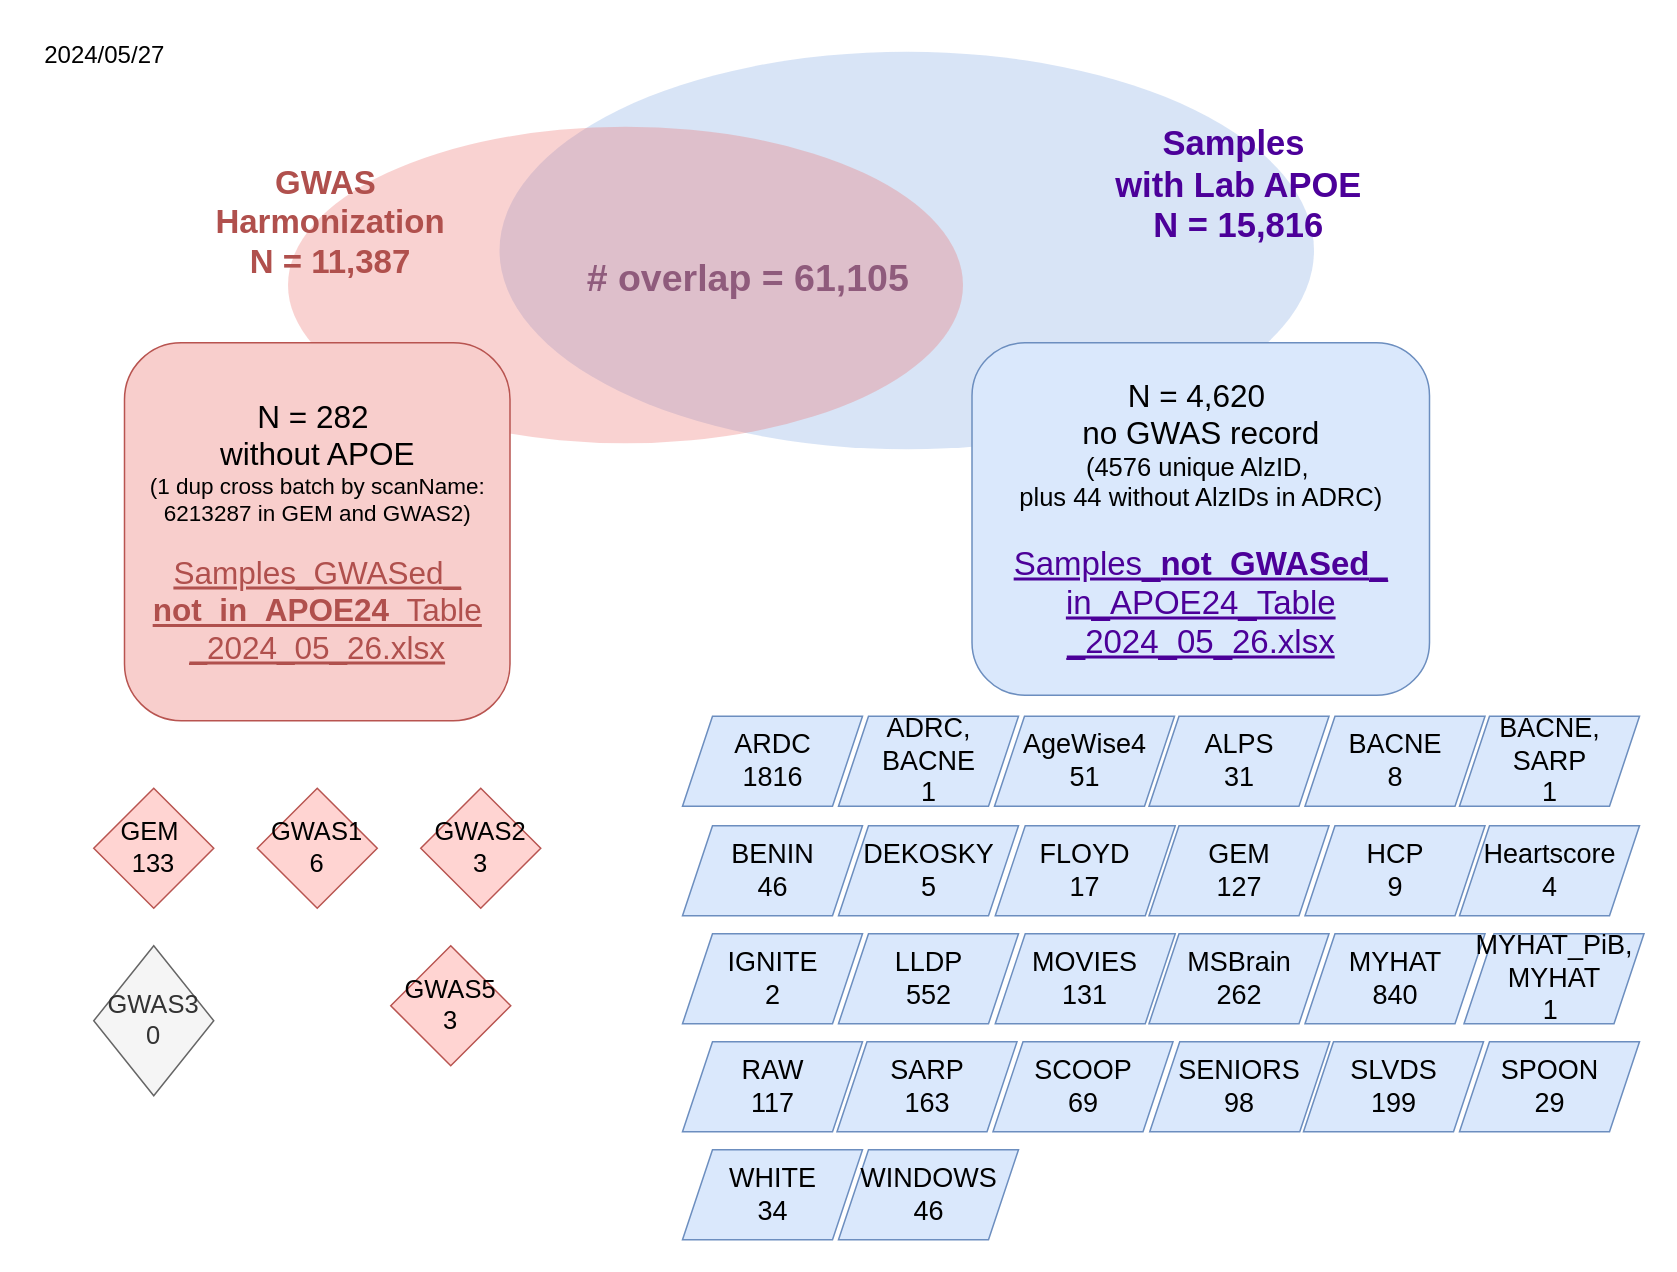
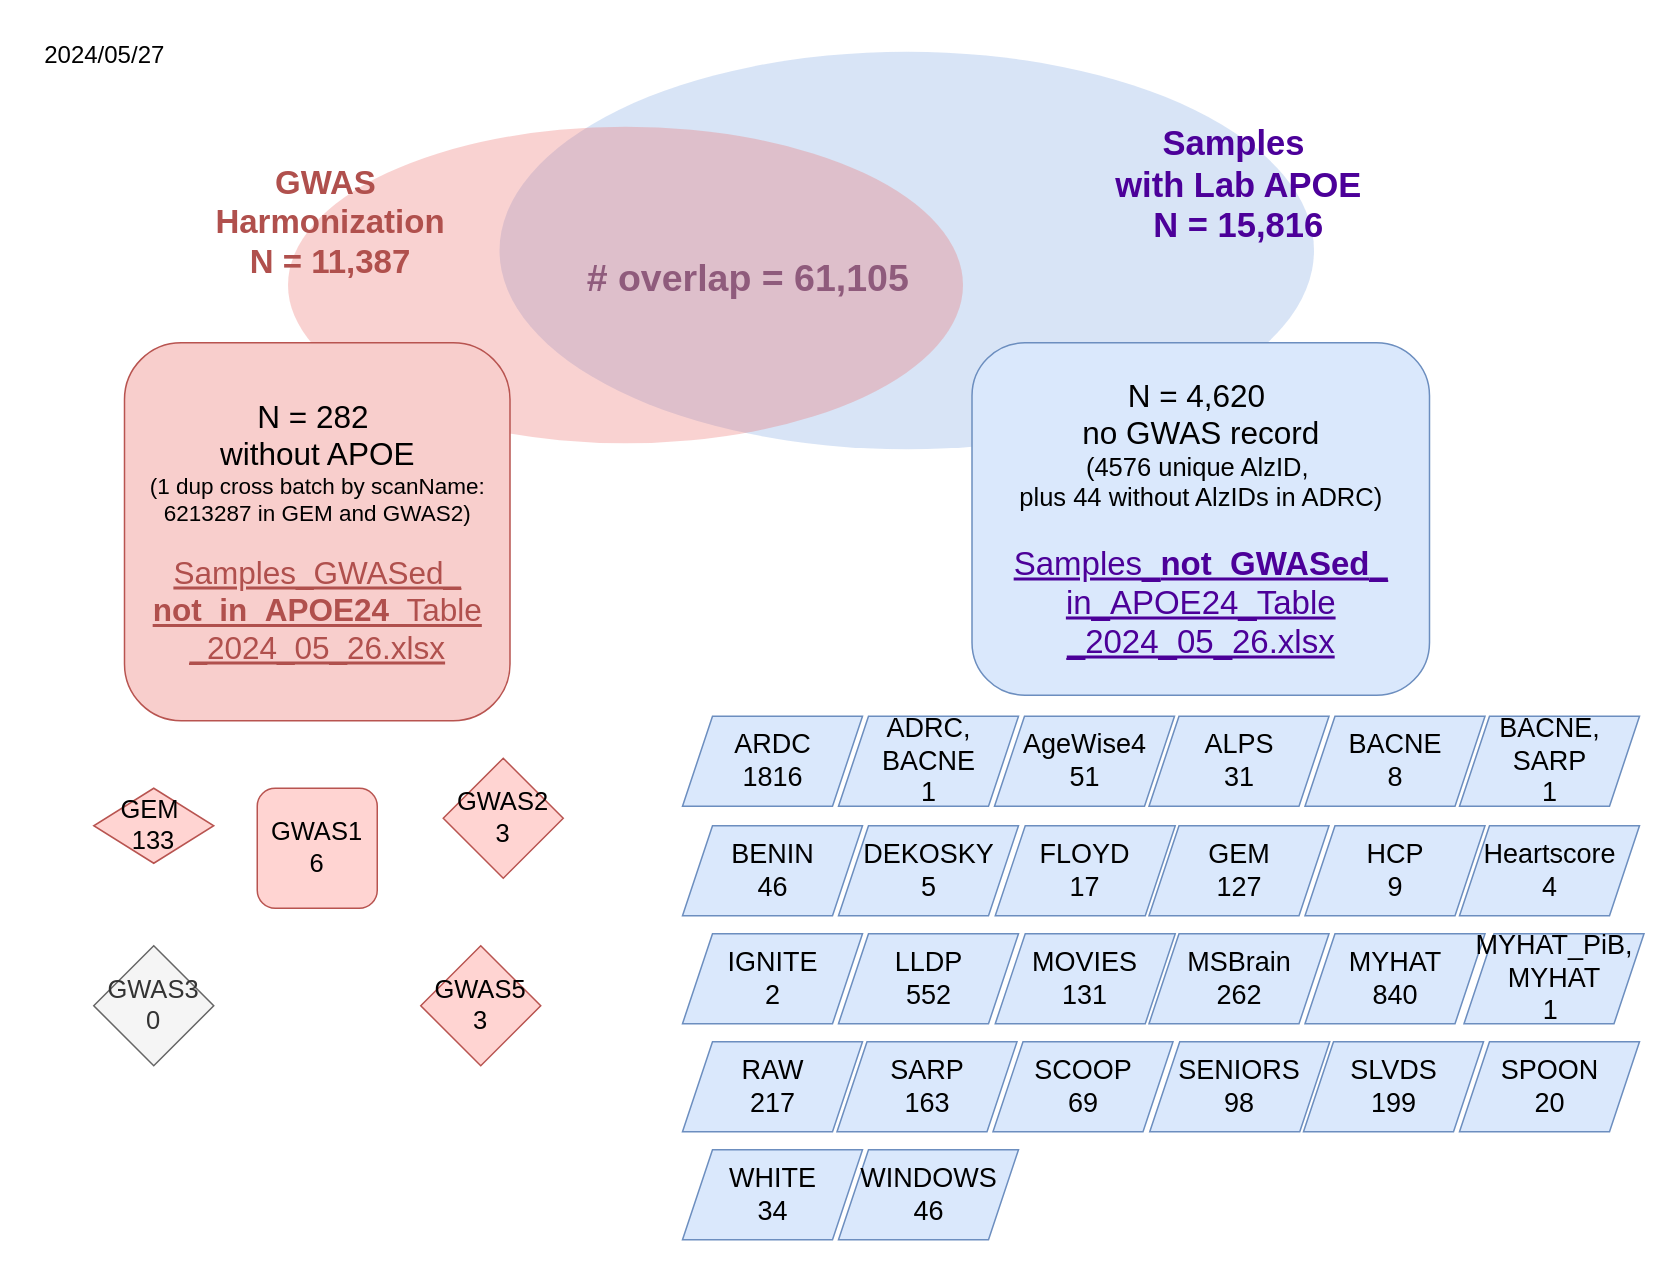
(154, 848) -> (154, 826)
(317, 848) -> (317, 848)
(481, 848) -> (503, 818)
(451, 1006) -> (481, 1006)
(154, 1021) -> (154, 1006)
(773, 1087) -> (773, 1087)
(1550, 1087) -> (1550, 1087)
